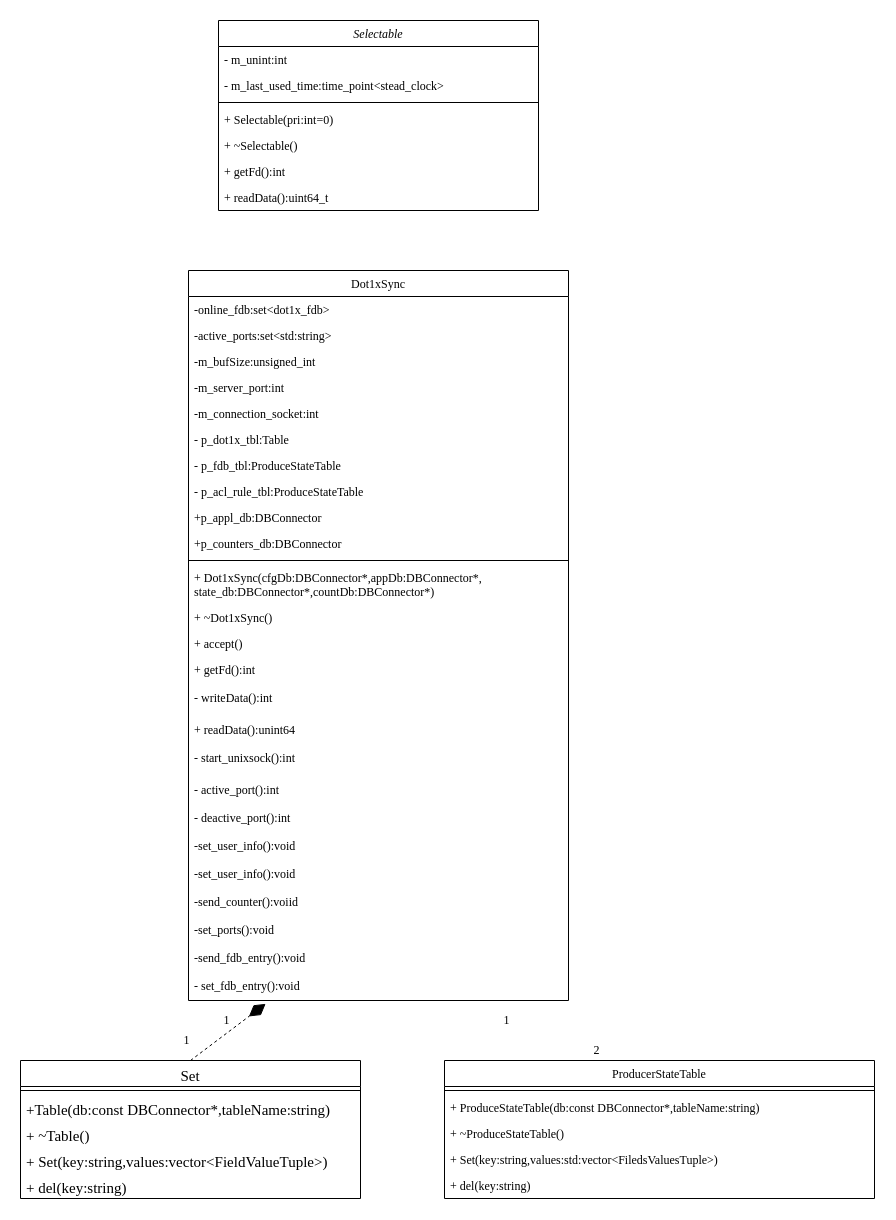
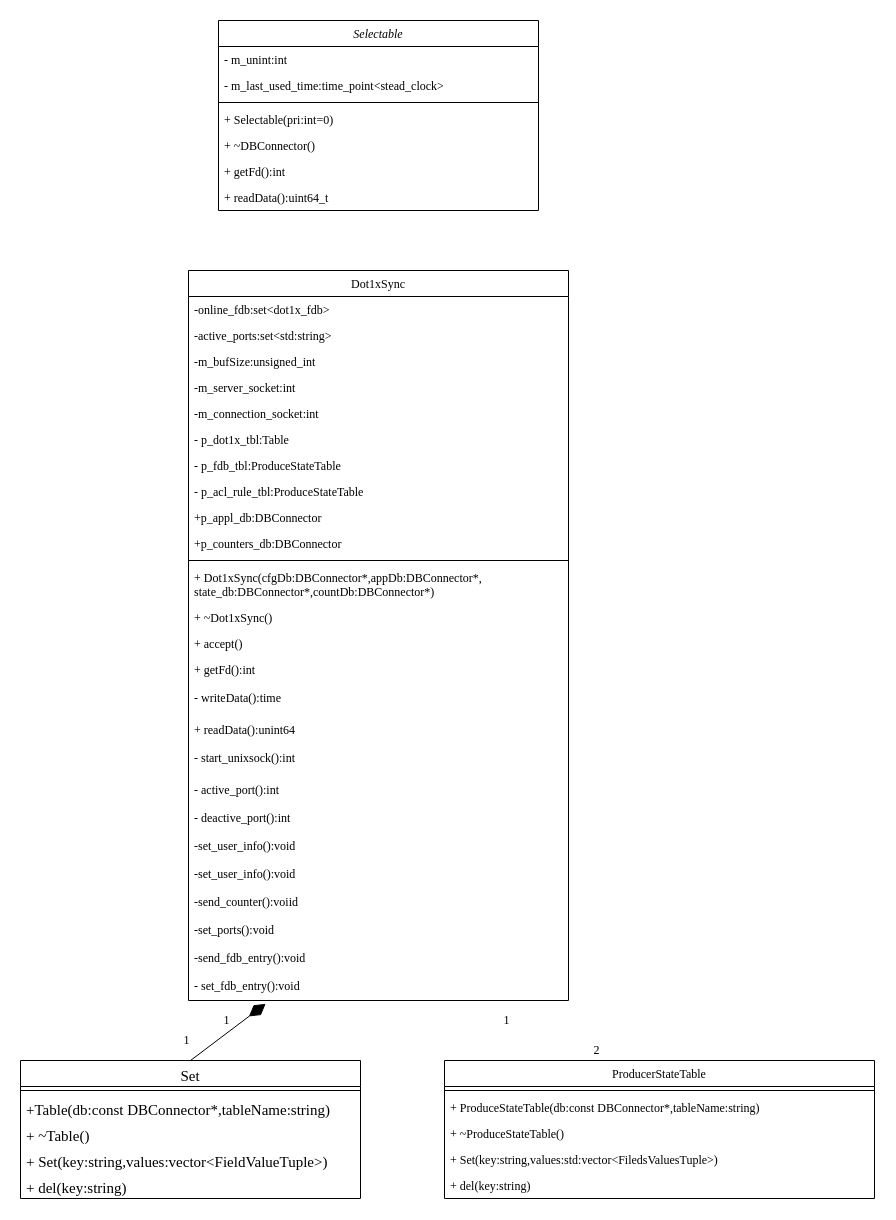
(270, 146) -> (276, 146)
(251, 388) -> (258, 388)
(245, 698) -> (248, 698)
(220, 1038) -> (220, 1038)
